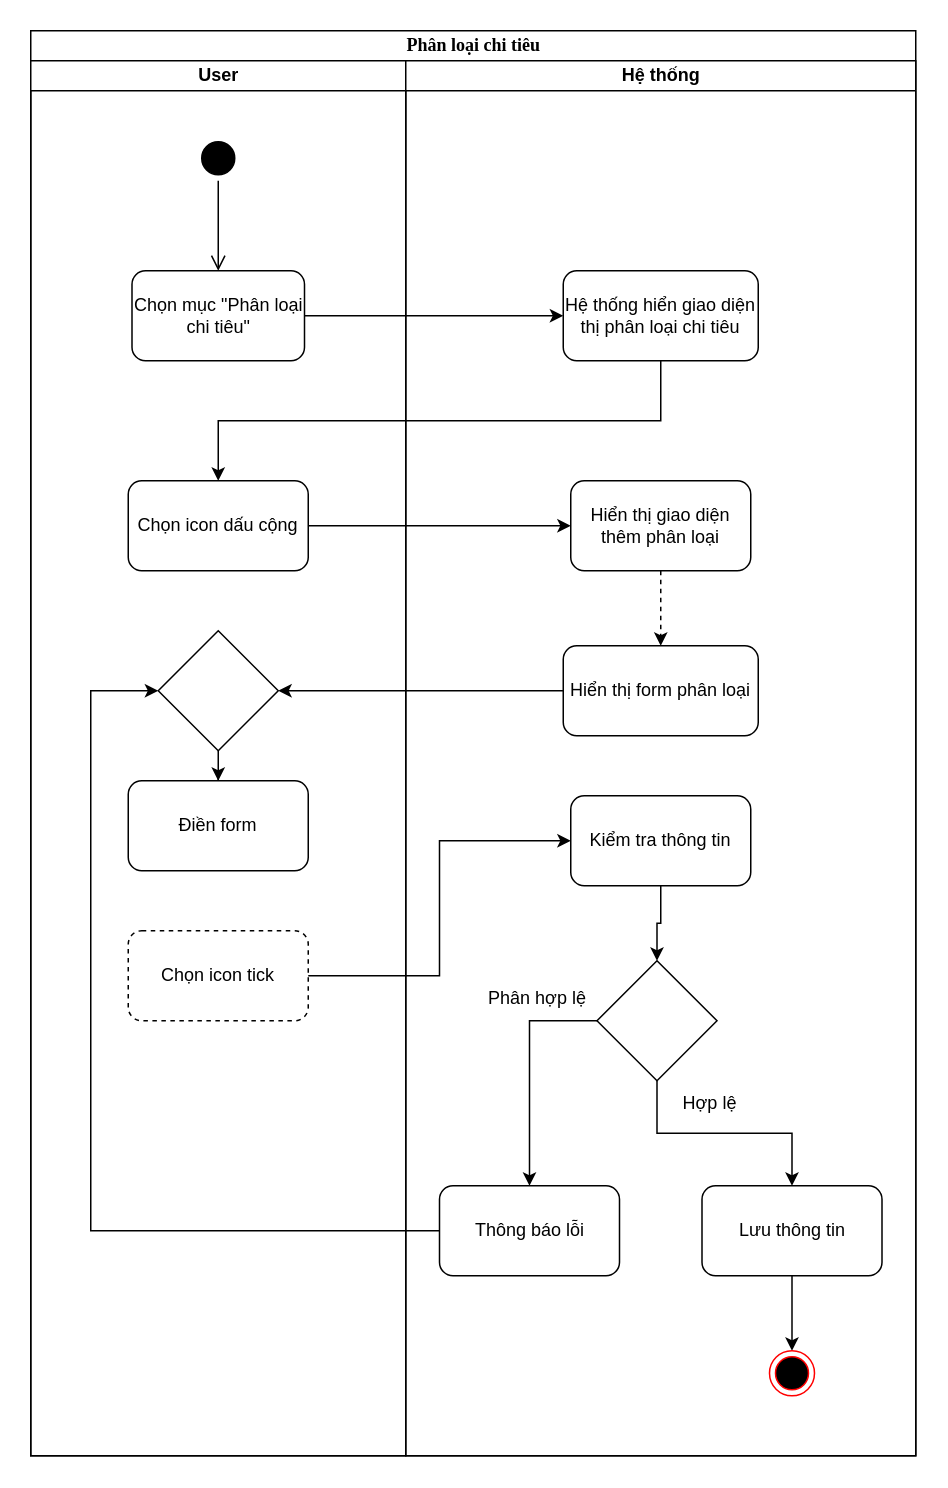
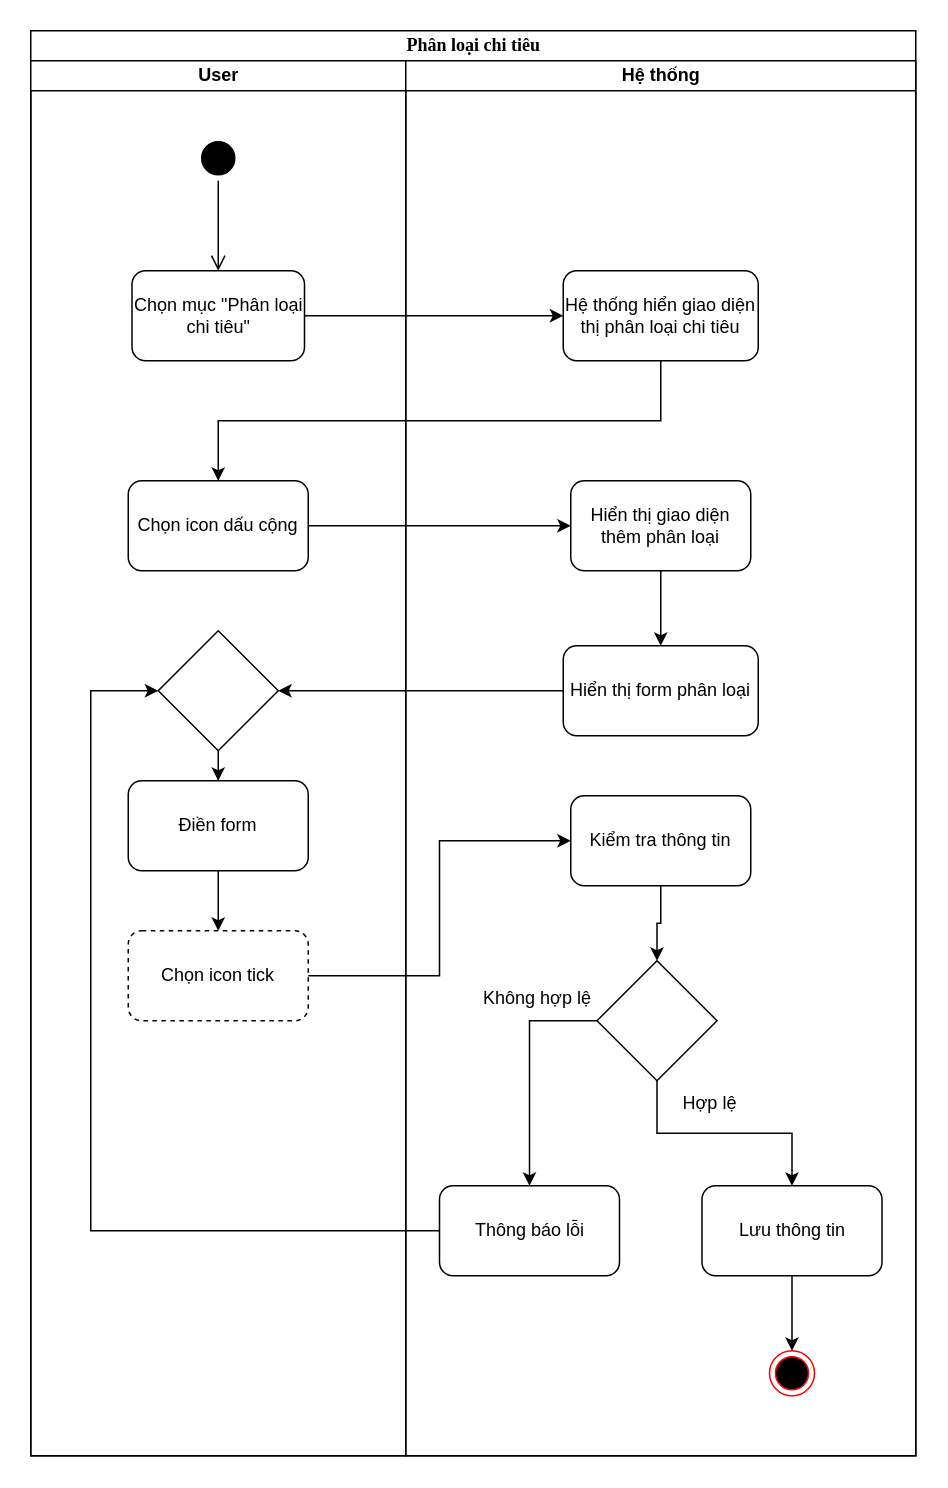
(661, 604) -> (661, 604)
none -> (218, 896)
(538, 998) -> (538, 998)
